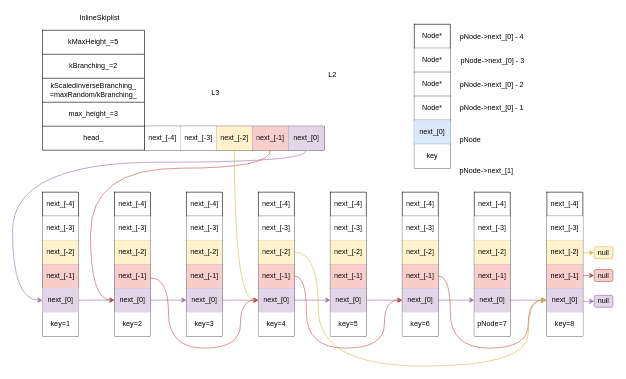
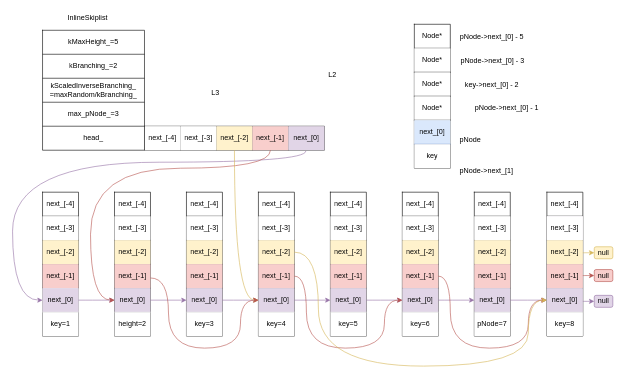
(99, 18) -> (87, 18)
(492, 37) -> (492, 37)
(492, 85) -> (492, 85)
(492, 108) -> (507, 108)
(93, 114) -> (93, 114)
(132, 324) -> (132, 324)
